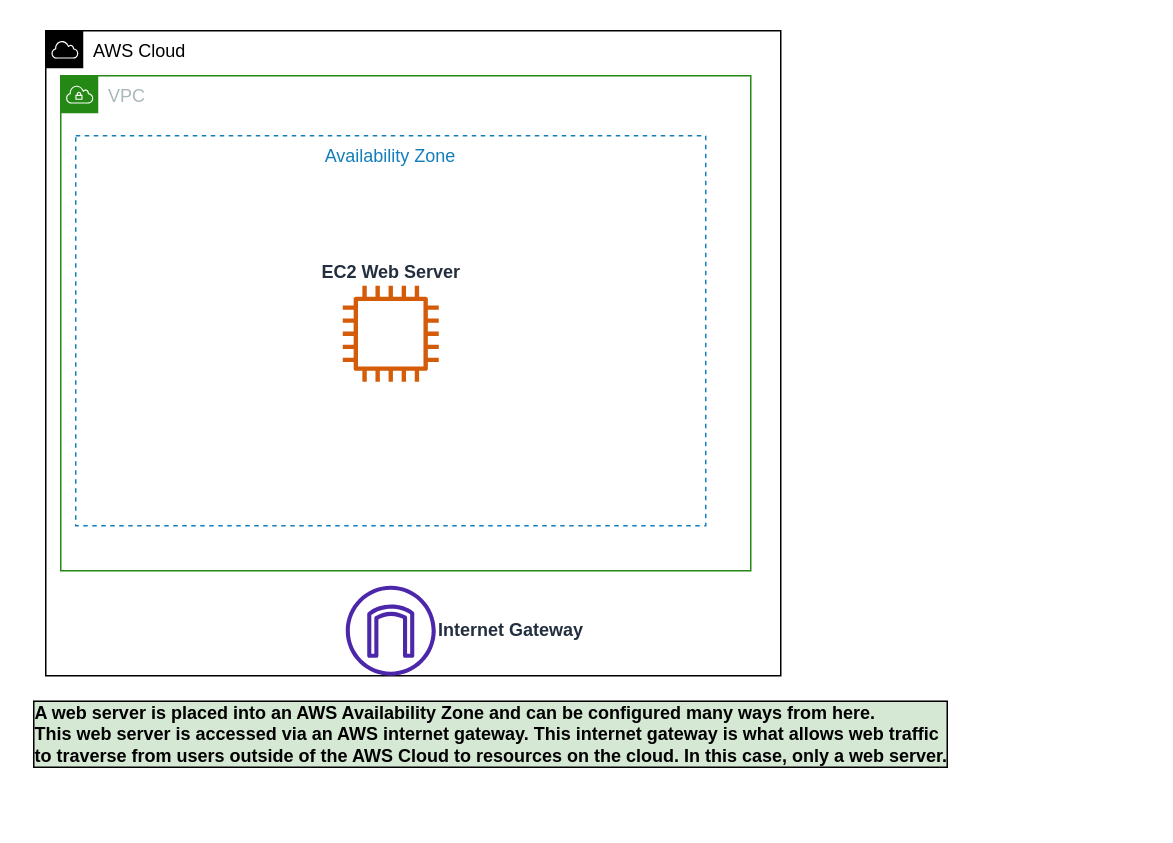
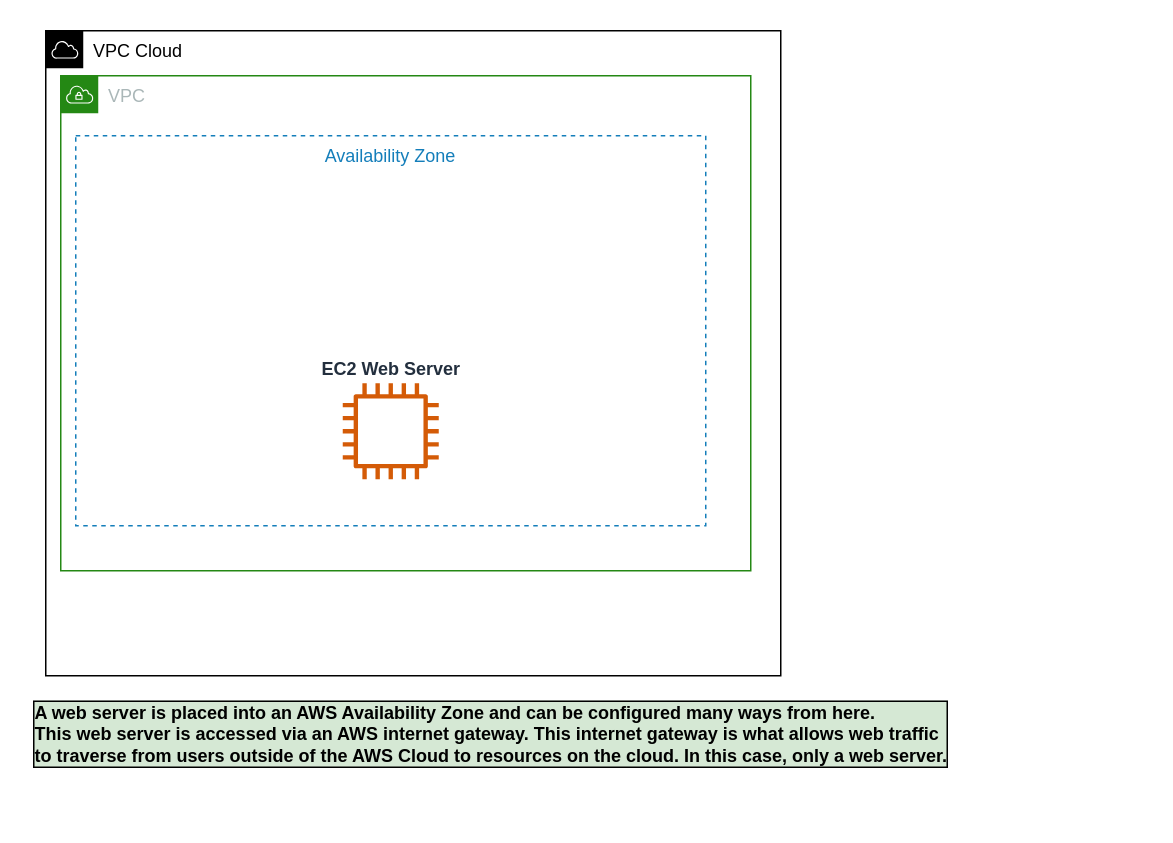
(134, 52) -> (134, 52)
(391, 334) -> (391, 431)
(391, 631) -> none
